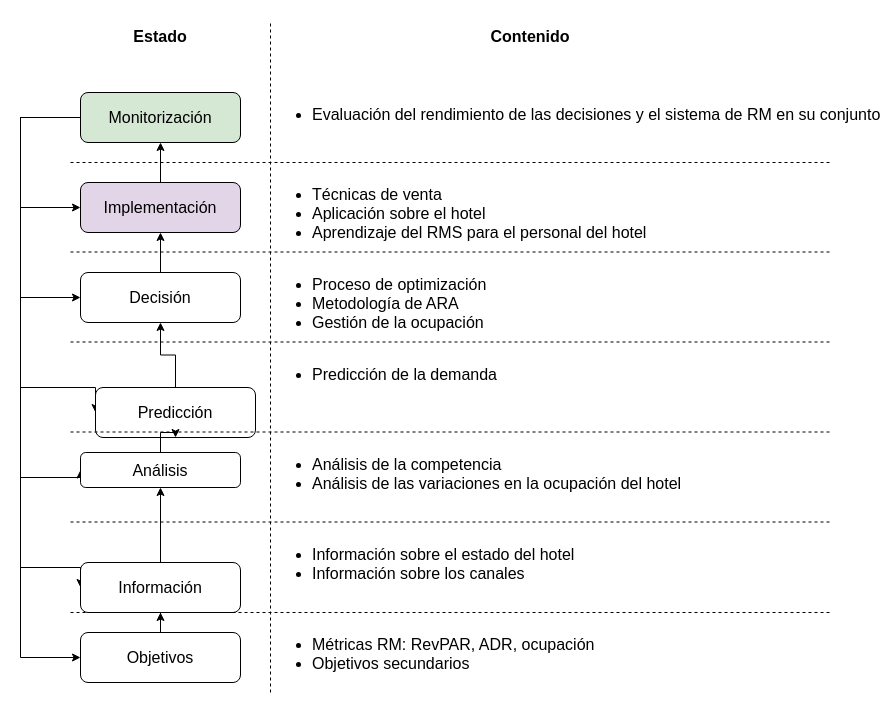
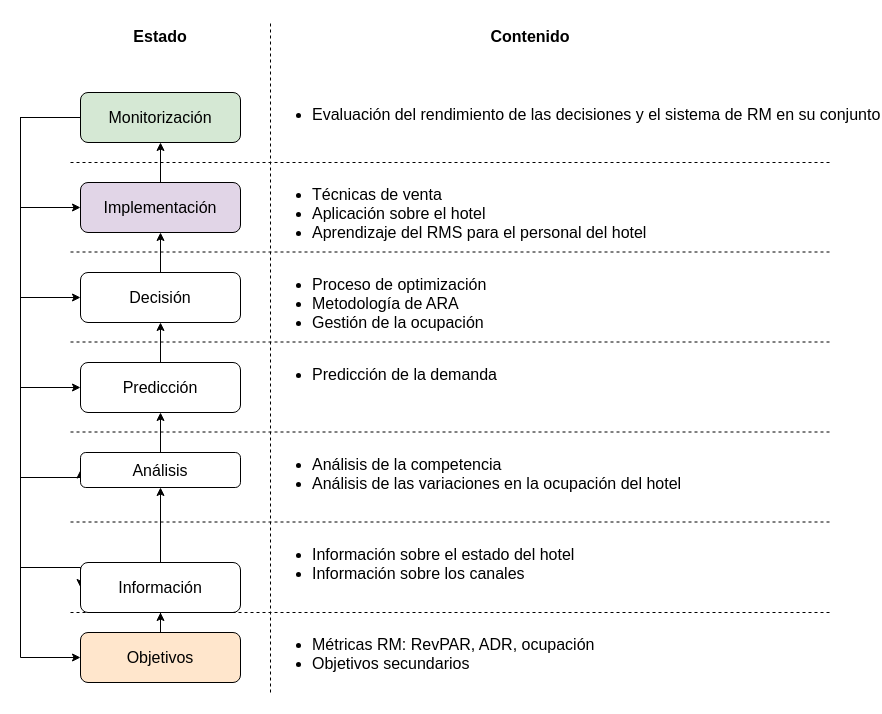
(176, 413) -> (161, 388)
(161, 658) -> (161, 658)
